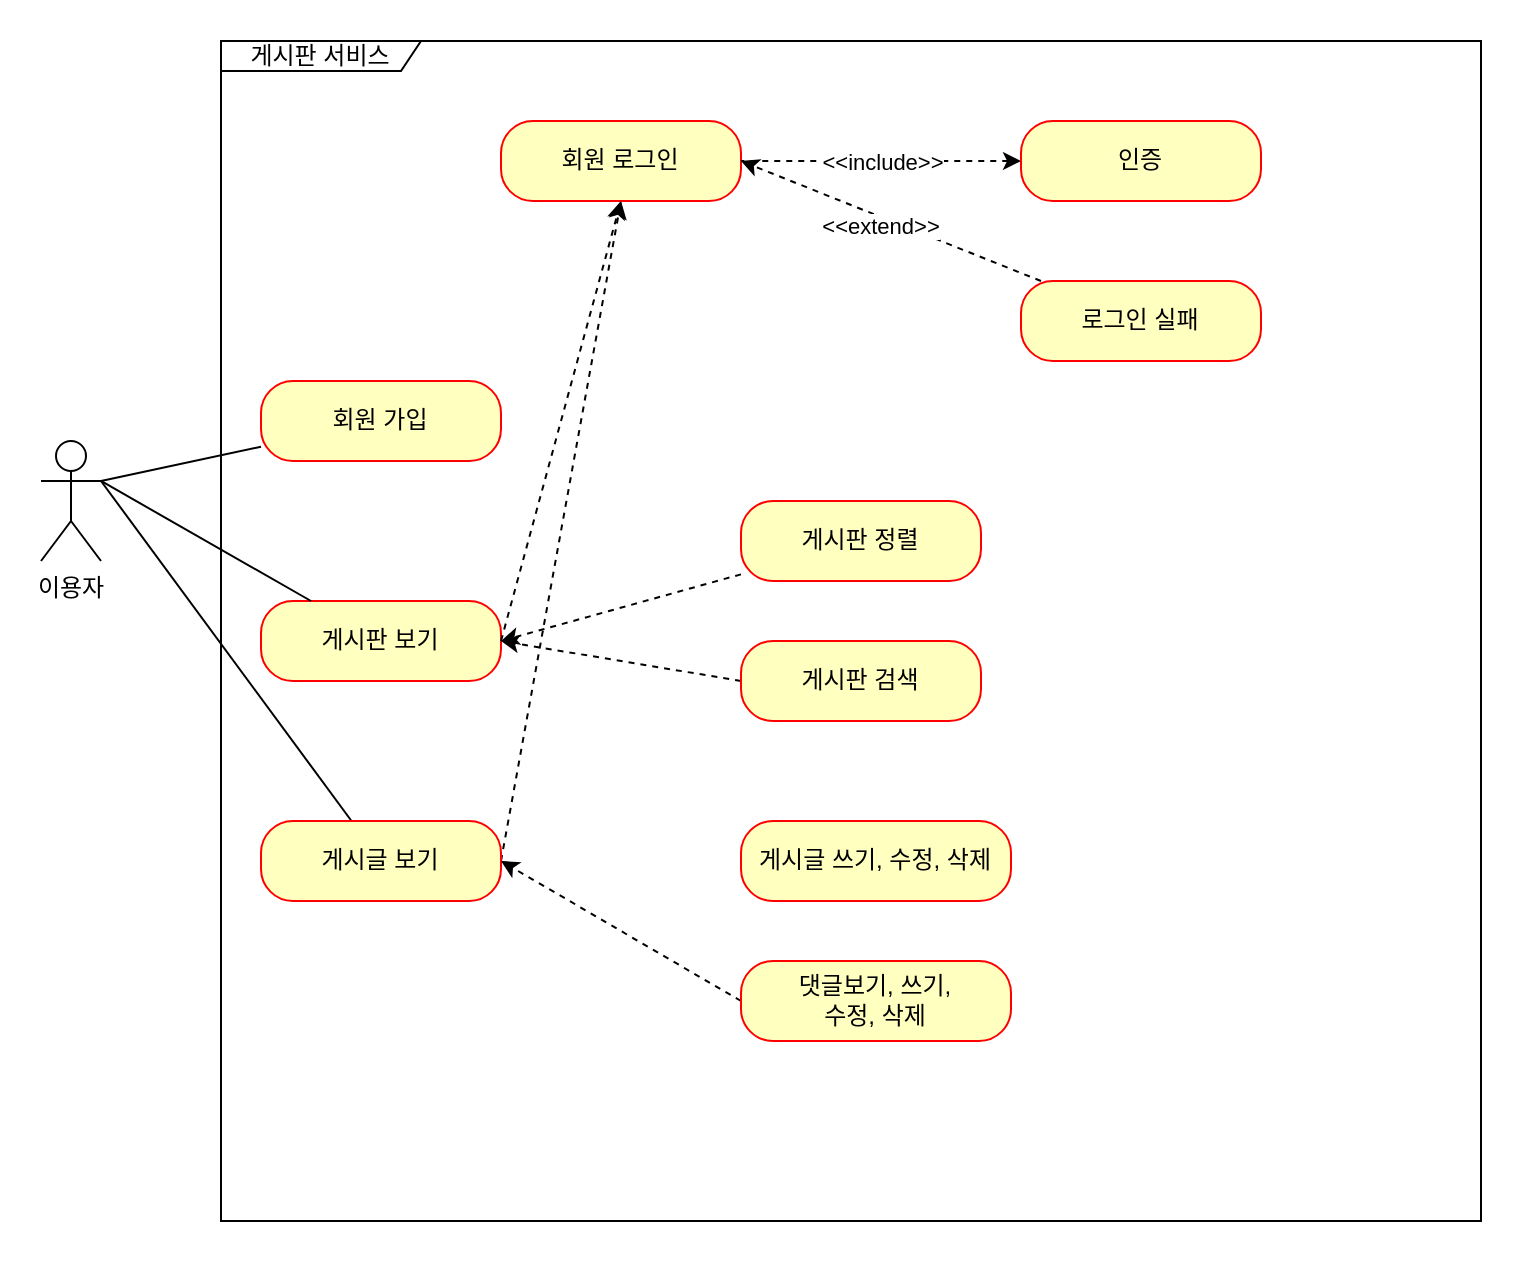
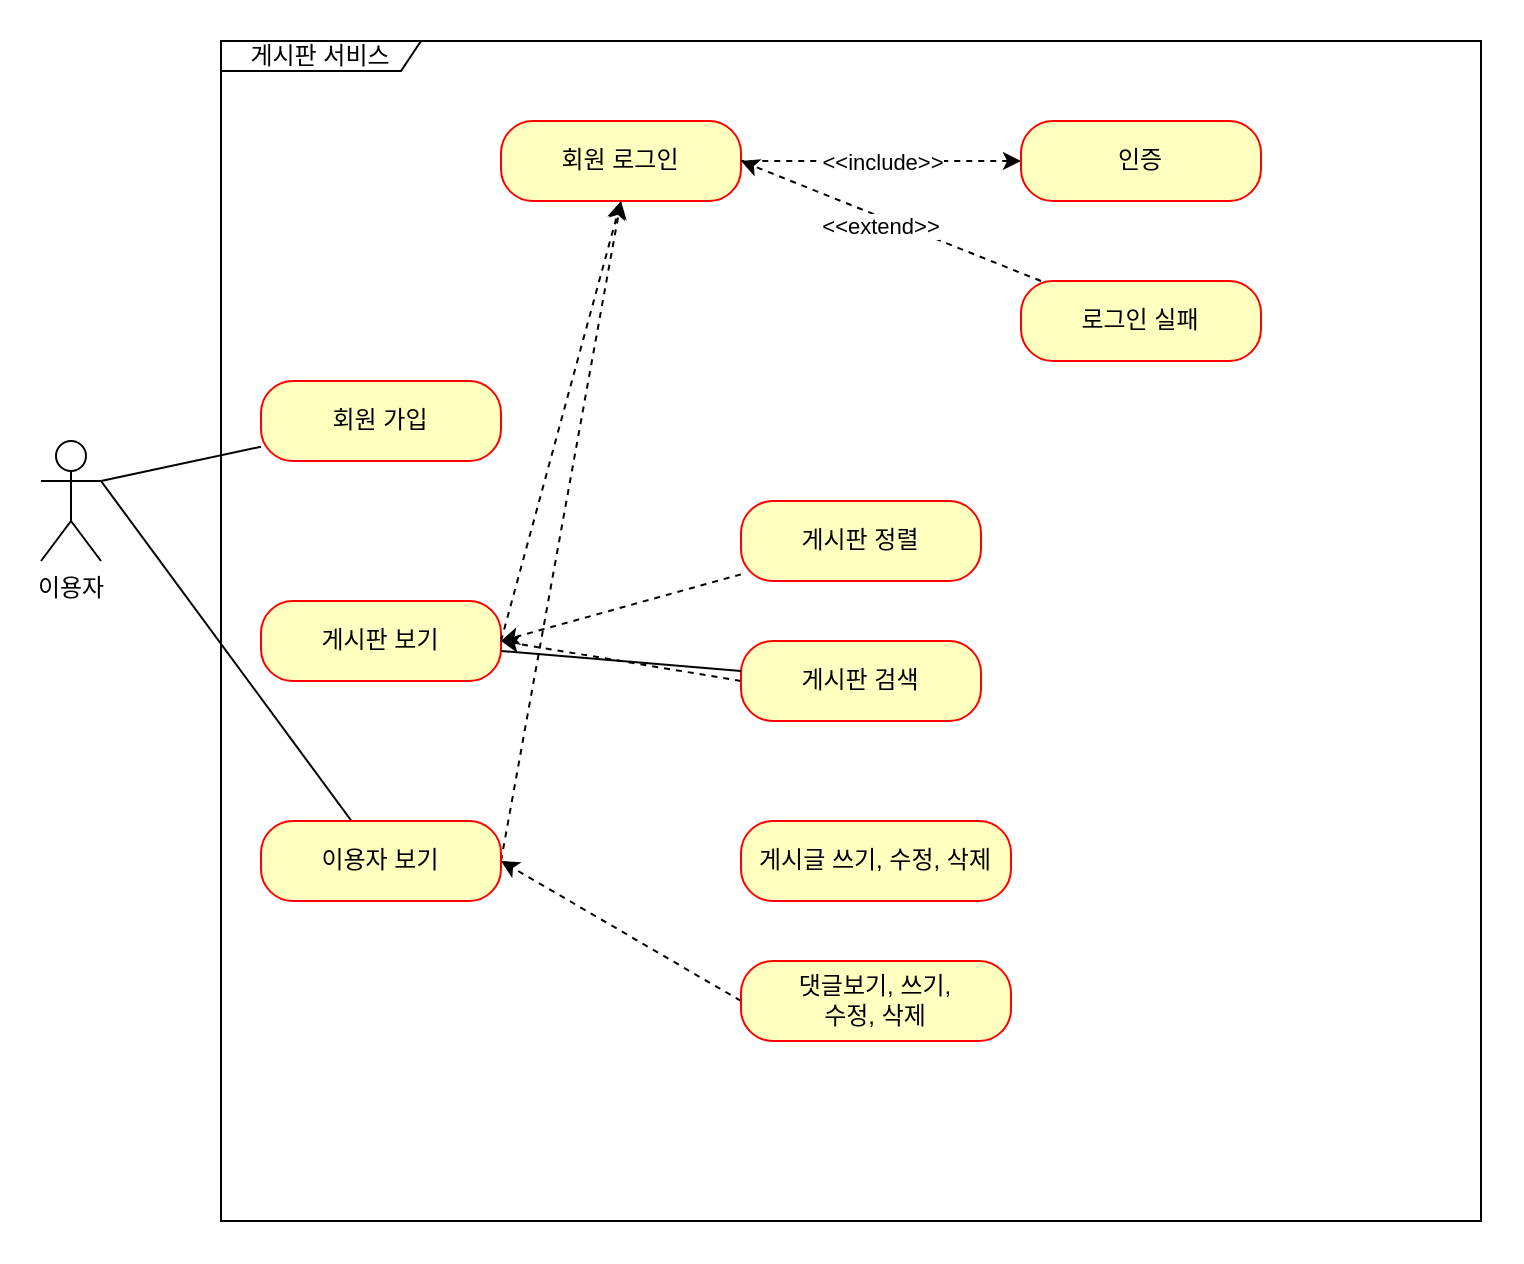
(163, 516) -> (699, 668)
(381, 861) -> (381, 861)
